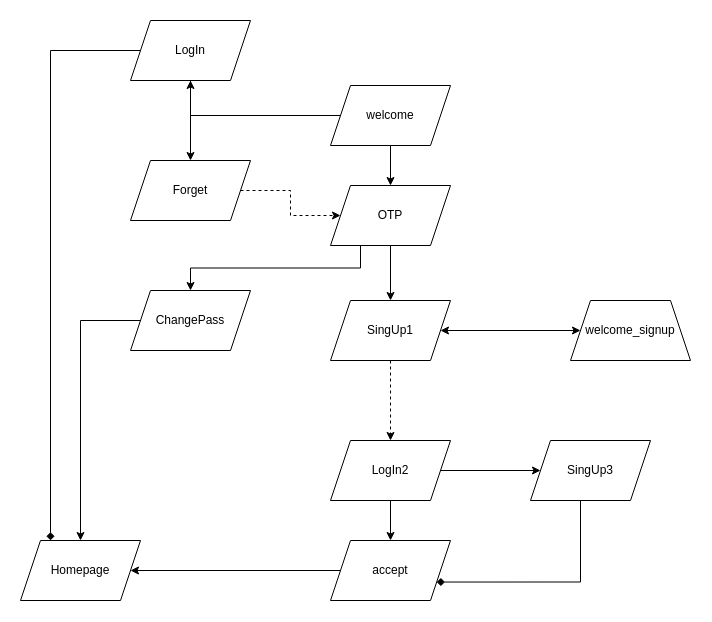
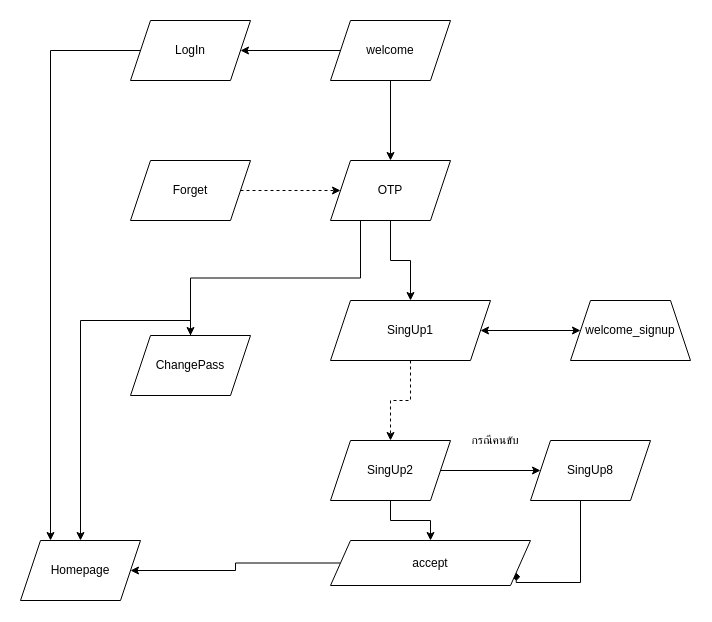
(391, 116) -> (391, 51)
(191, 135) -> none
(391, 216) -> (391, 191)
(191, 321) -> (191, 366)
(391, 331) -> (411, 331)
none -> (496, 441)
(391, 471) -> (391, 471)
(591, 471) -> (591, 471)
(51, 532) -> (51, 532)
(391, 571) -> (431, 563)
